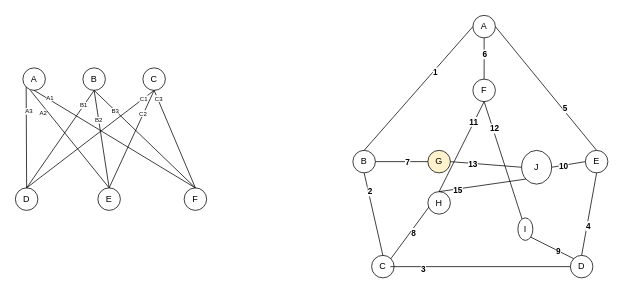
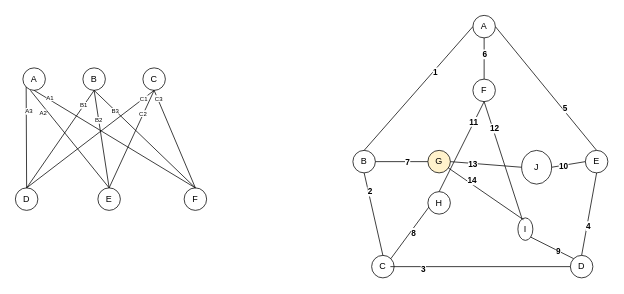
(484, 185) -> none
none -> (484, 192)
